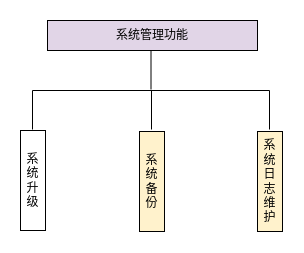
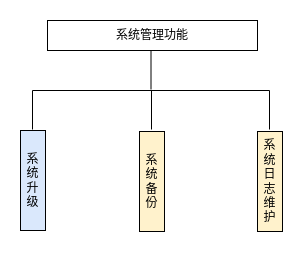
(153, 36) -> (153, 36)
(33, 181) -> (33, 181)
